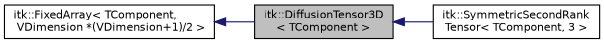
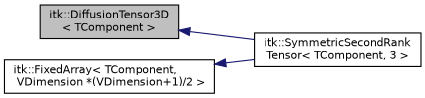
(240, 22) -> (240, 61)
